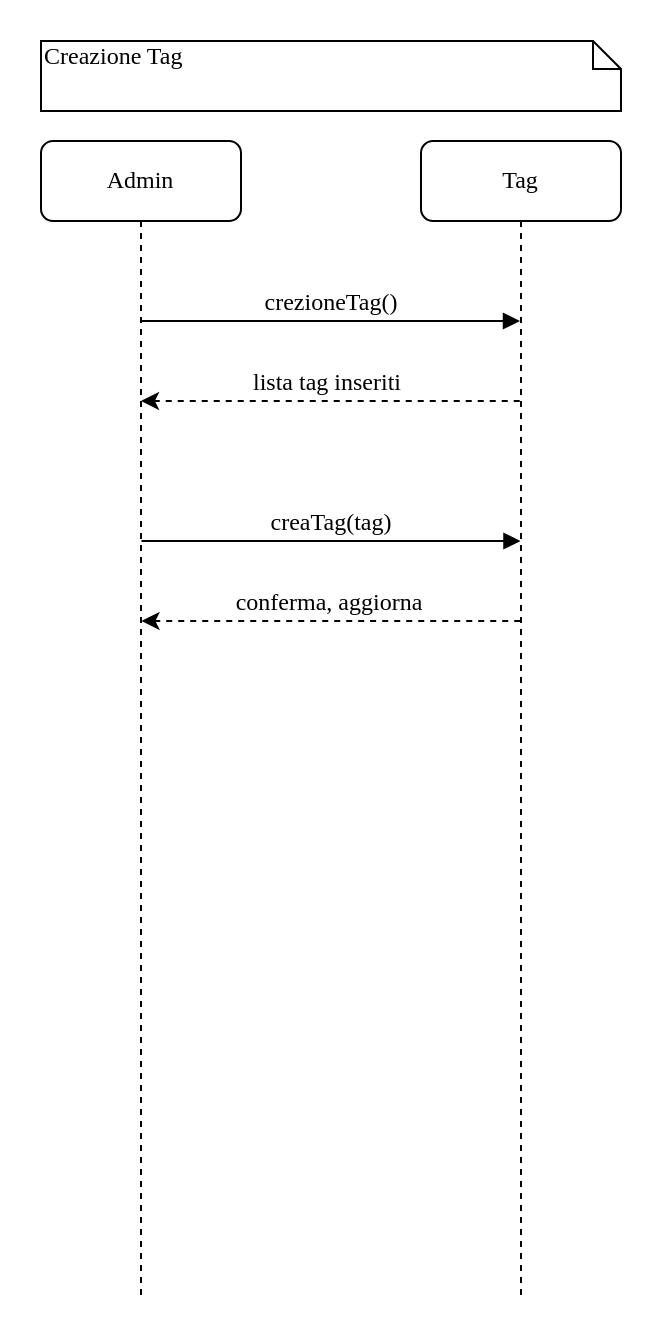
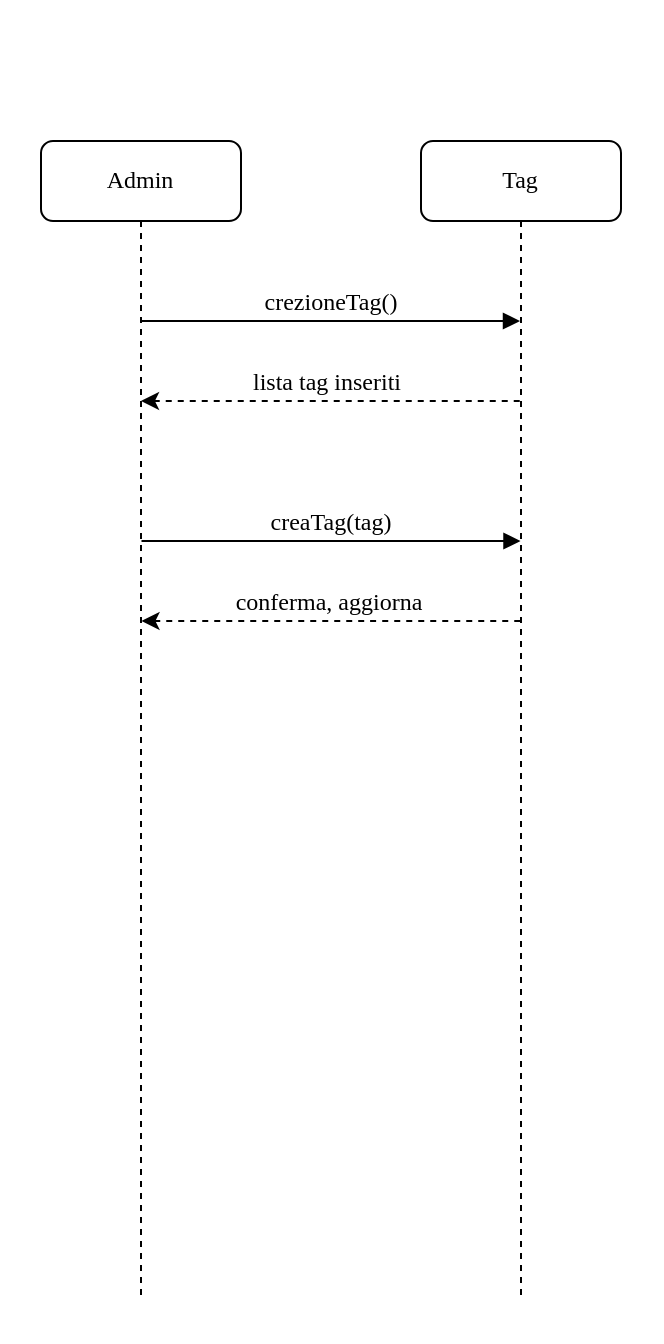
(331, 76) -> none
